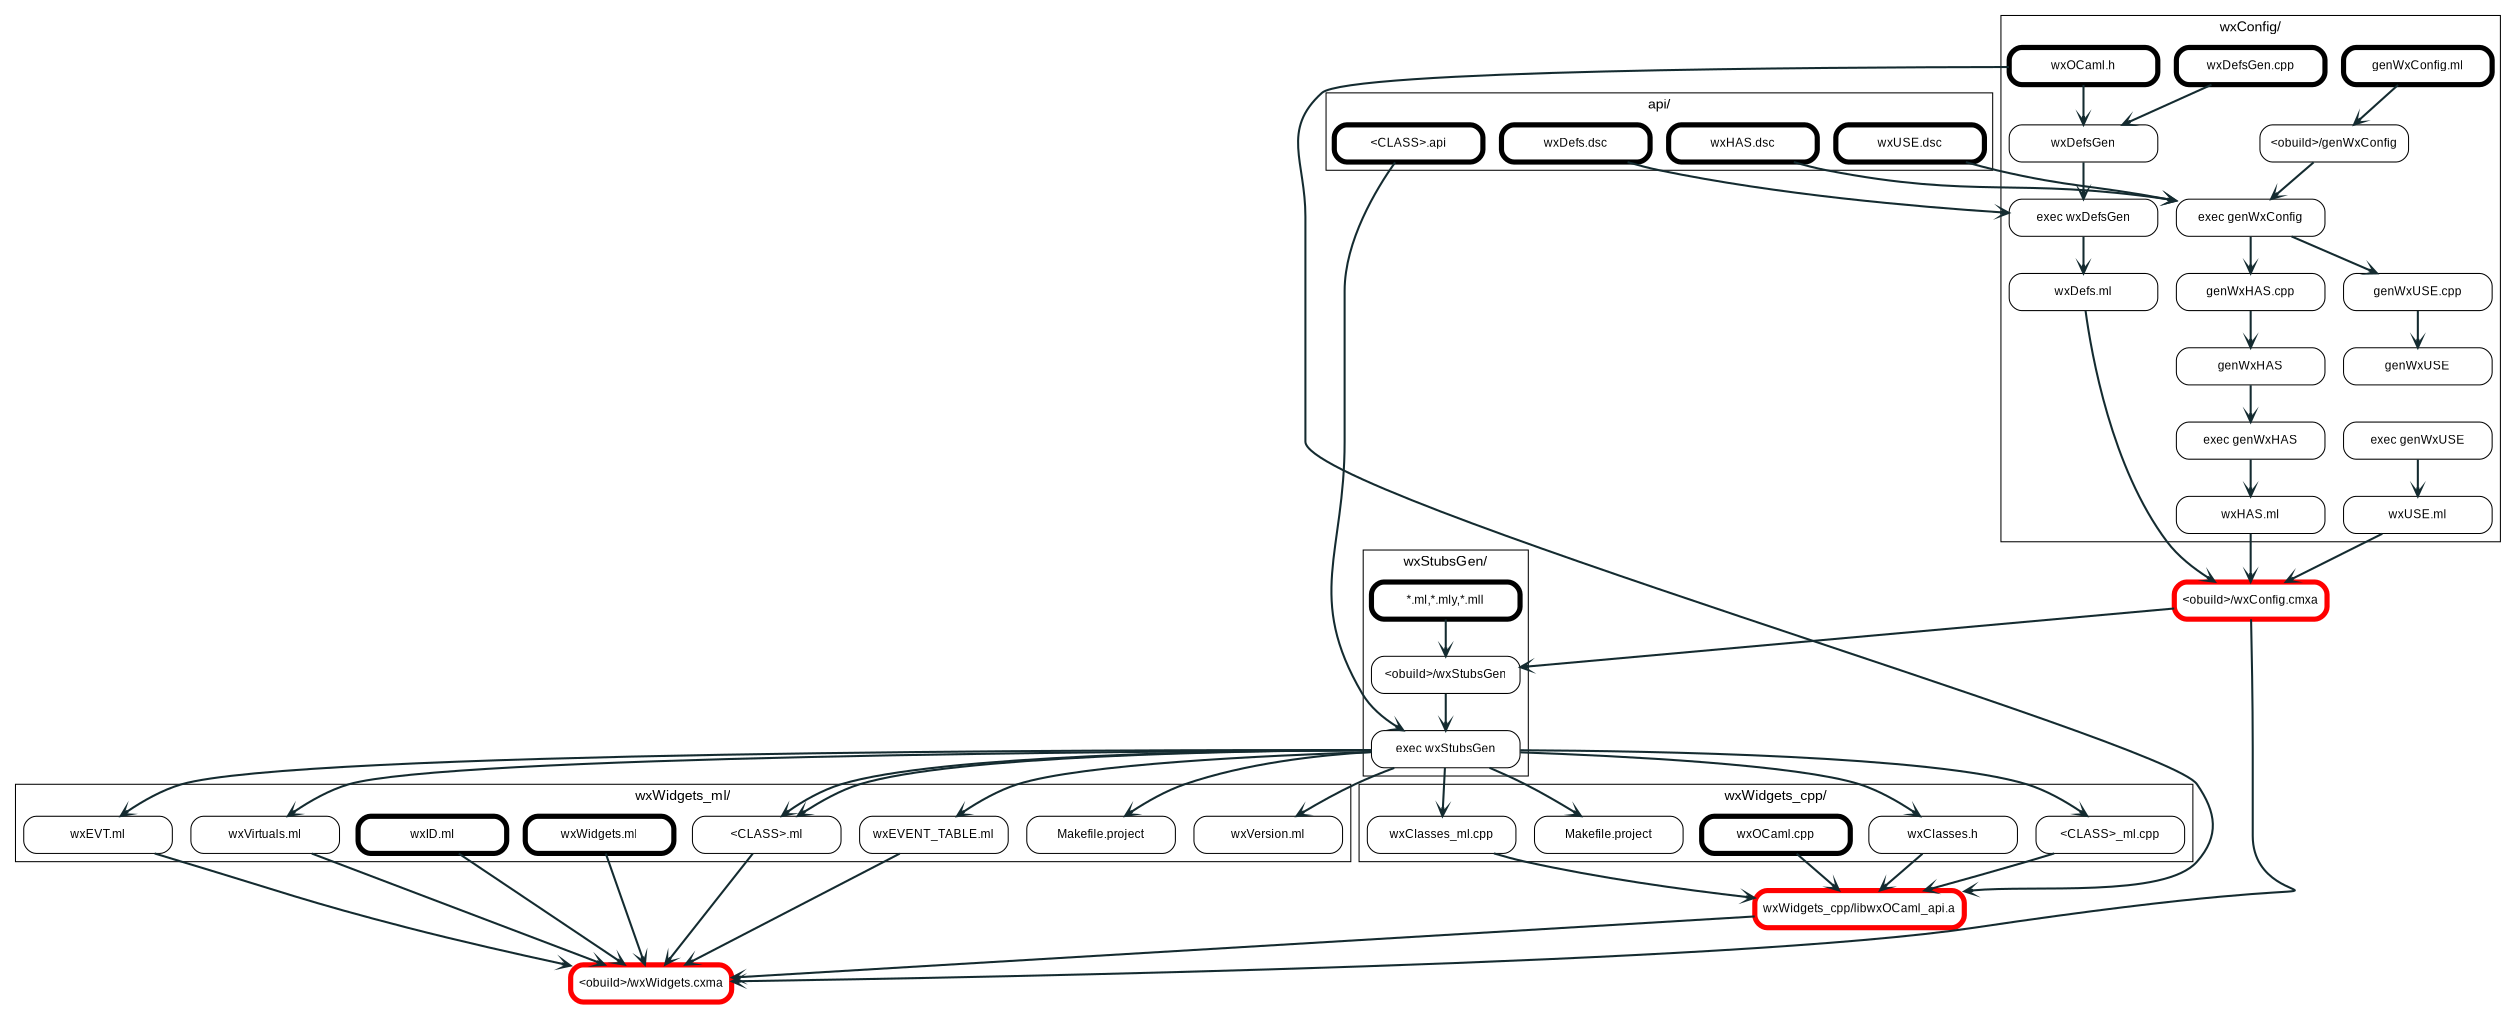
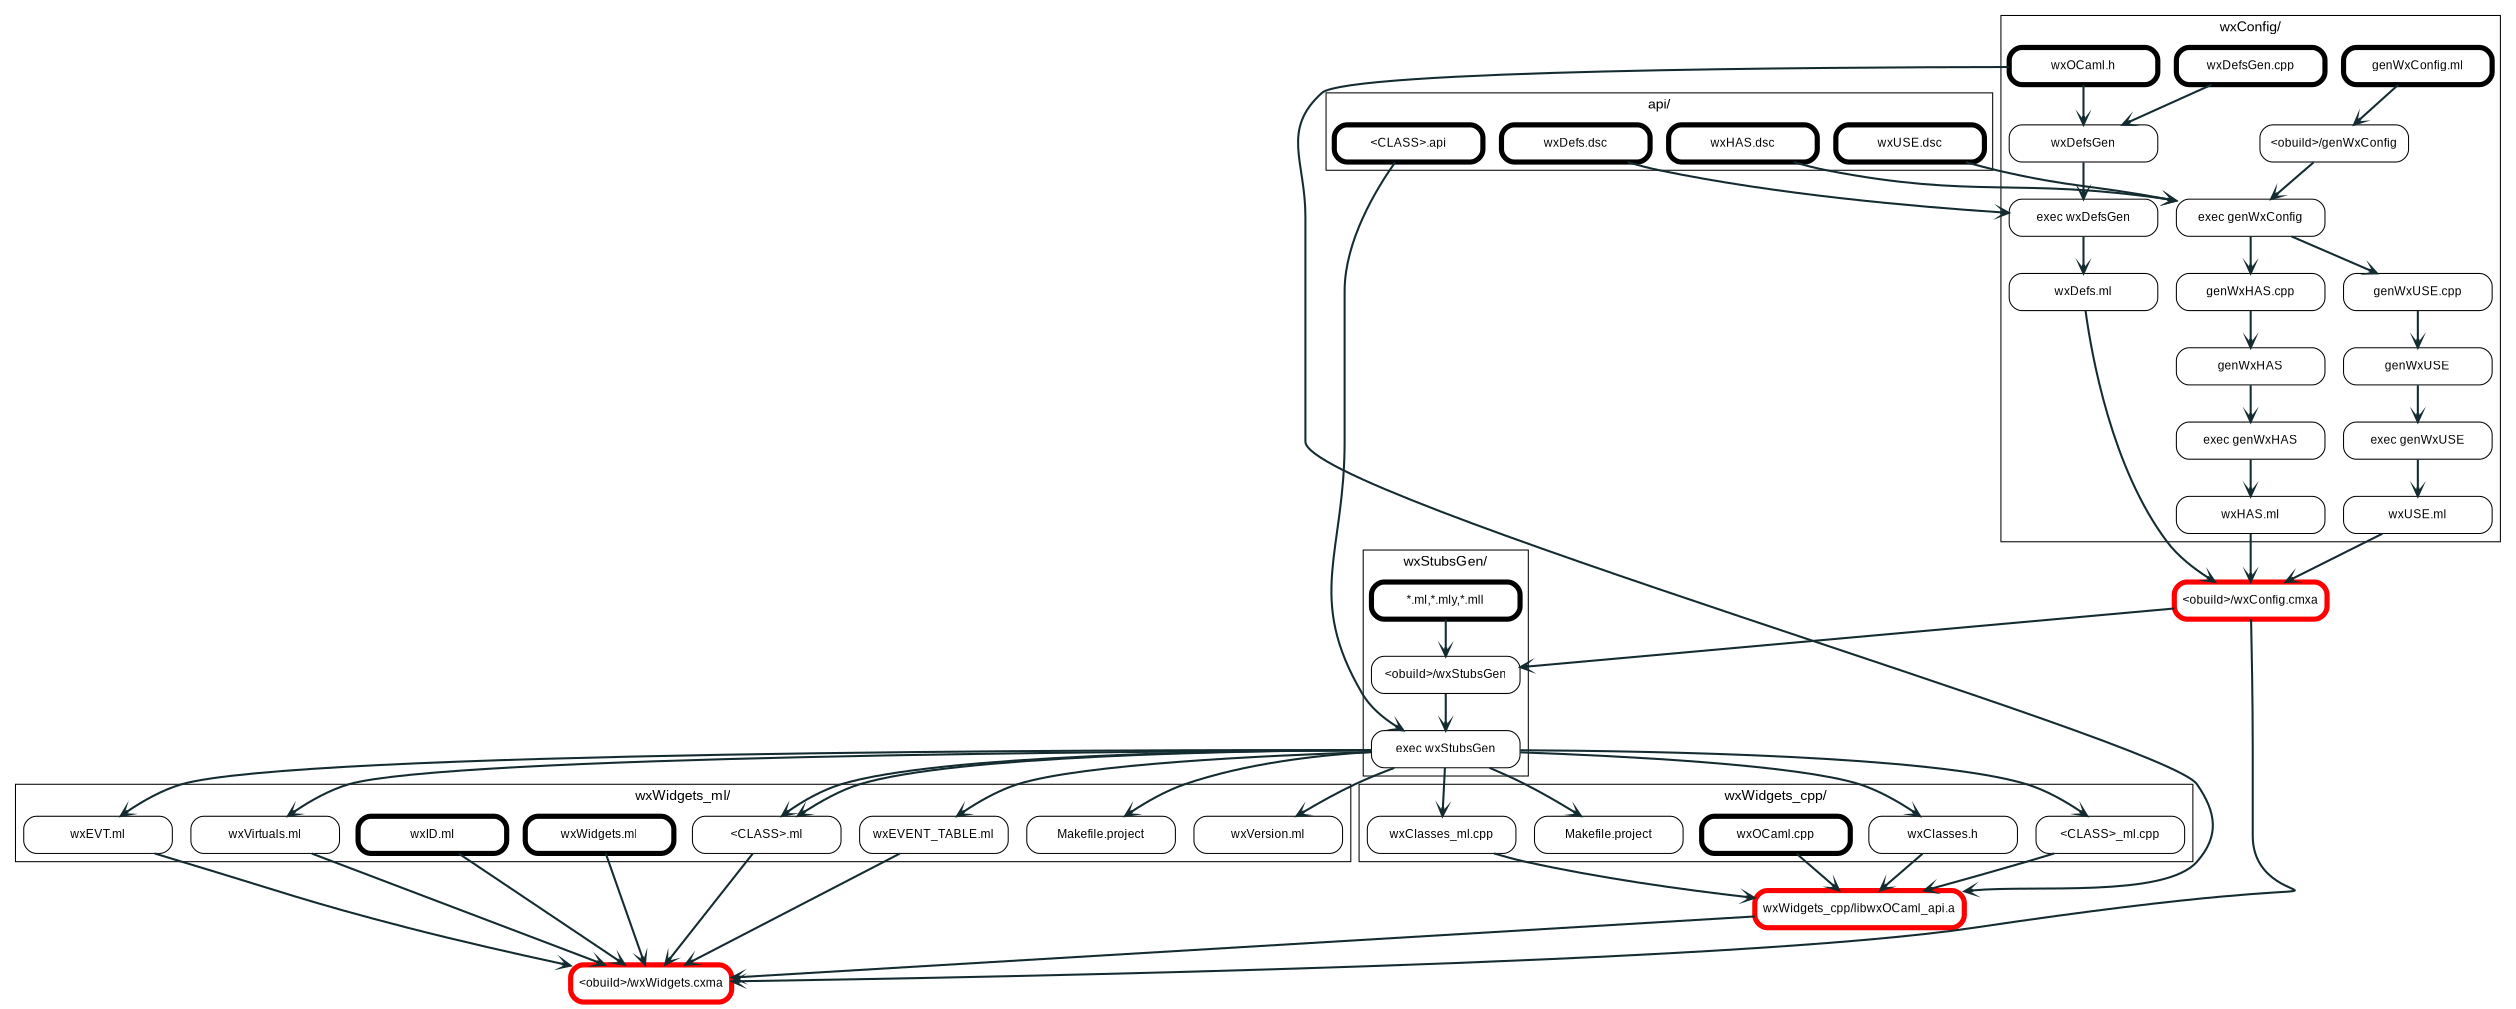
none -> (2418, 400)
